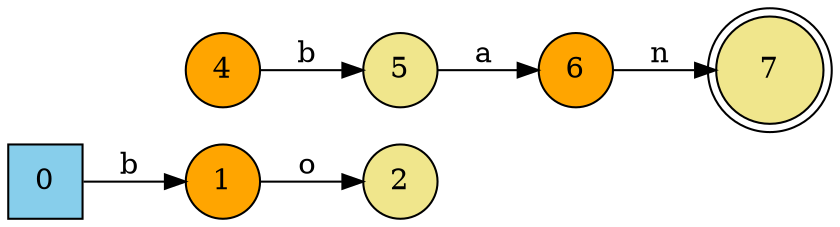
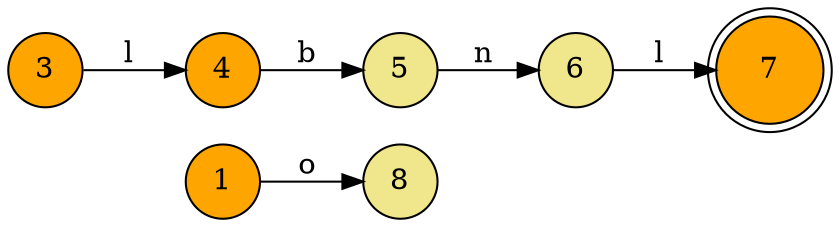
(488, 55) -> (488, 55)
(665, 55) -> (665, 55)
none -> (45, 70)
(576, 70) -> (576, 70)
(770, 70) -> (770, 70)
(45, 182) -> none
(400, 182) -> (400, 182)
